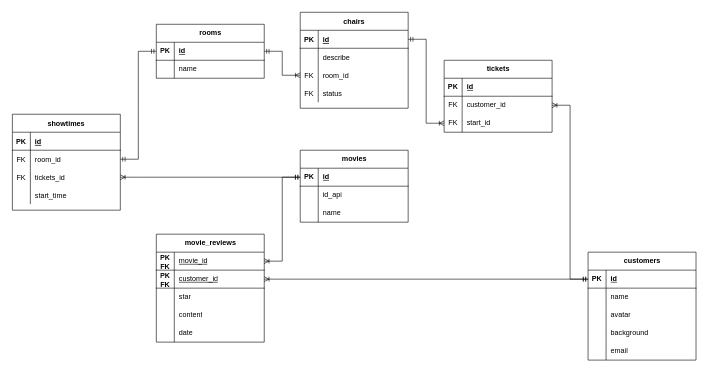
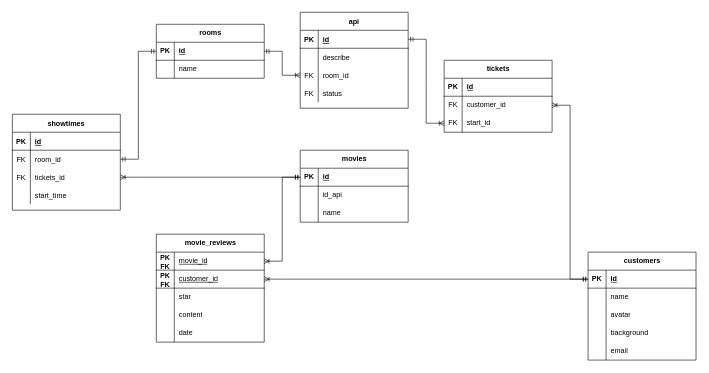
(354, 22) -> (354, 22)
